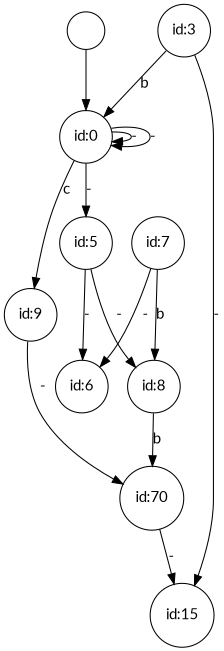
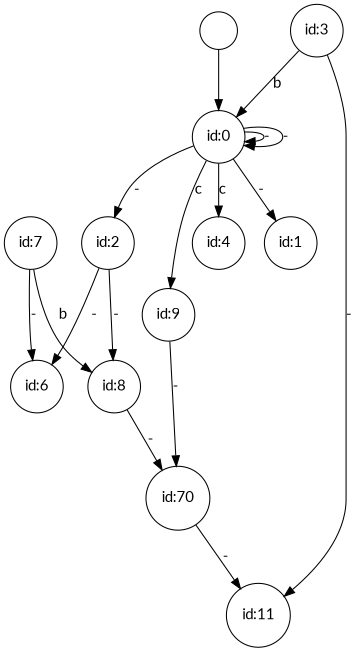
(86, 243) -> (108, 243)
none -> (219, 243)
none -> (291, 243)
(157, 440) -> (151, 440)
(182, 615) -> (258, 615)
